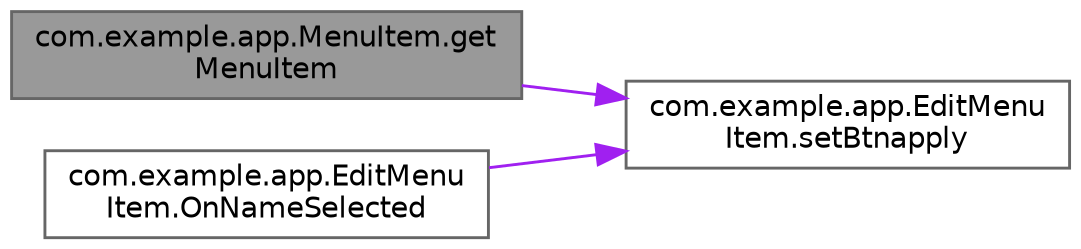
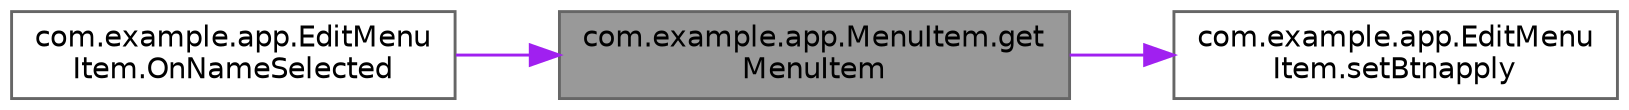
(543, 161) -> (493, 55)
